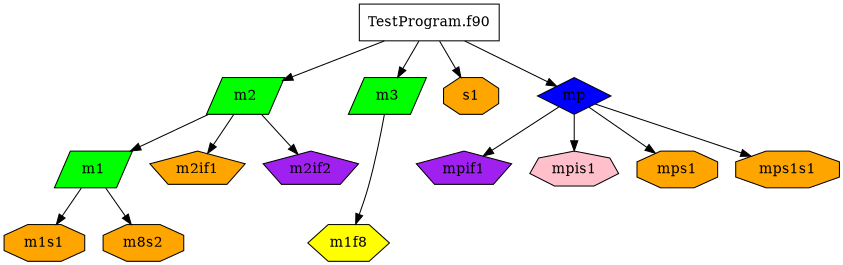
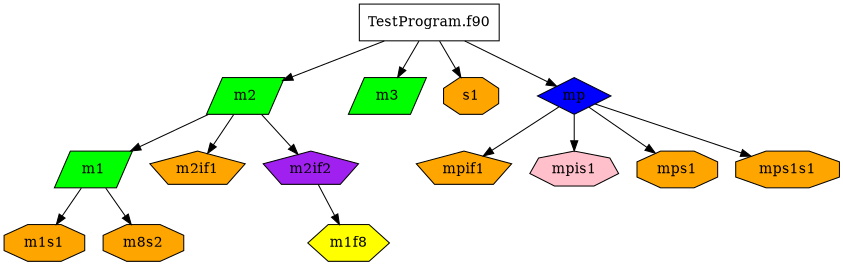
(374, 165) -> (326, 200)
(464, 169) -> (464, 169)
